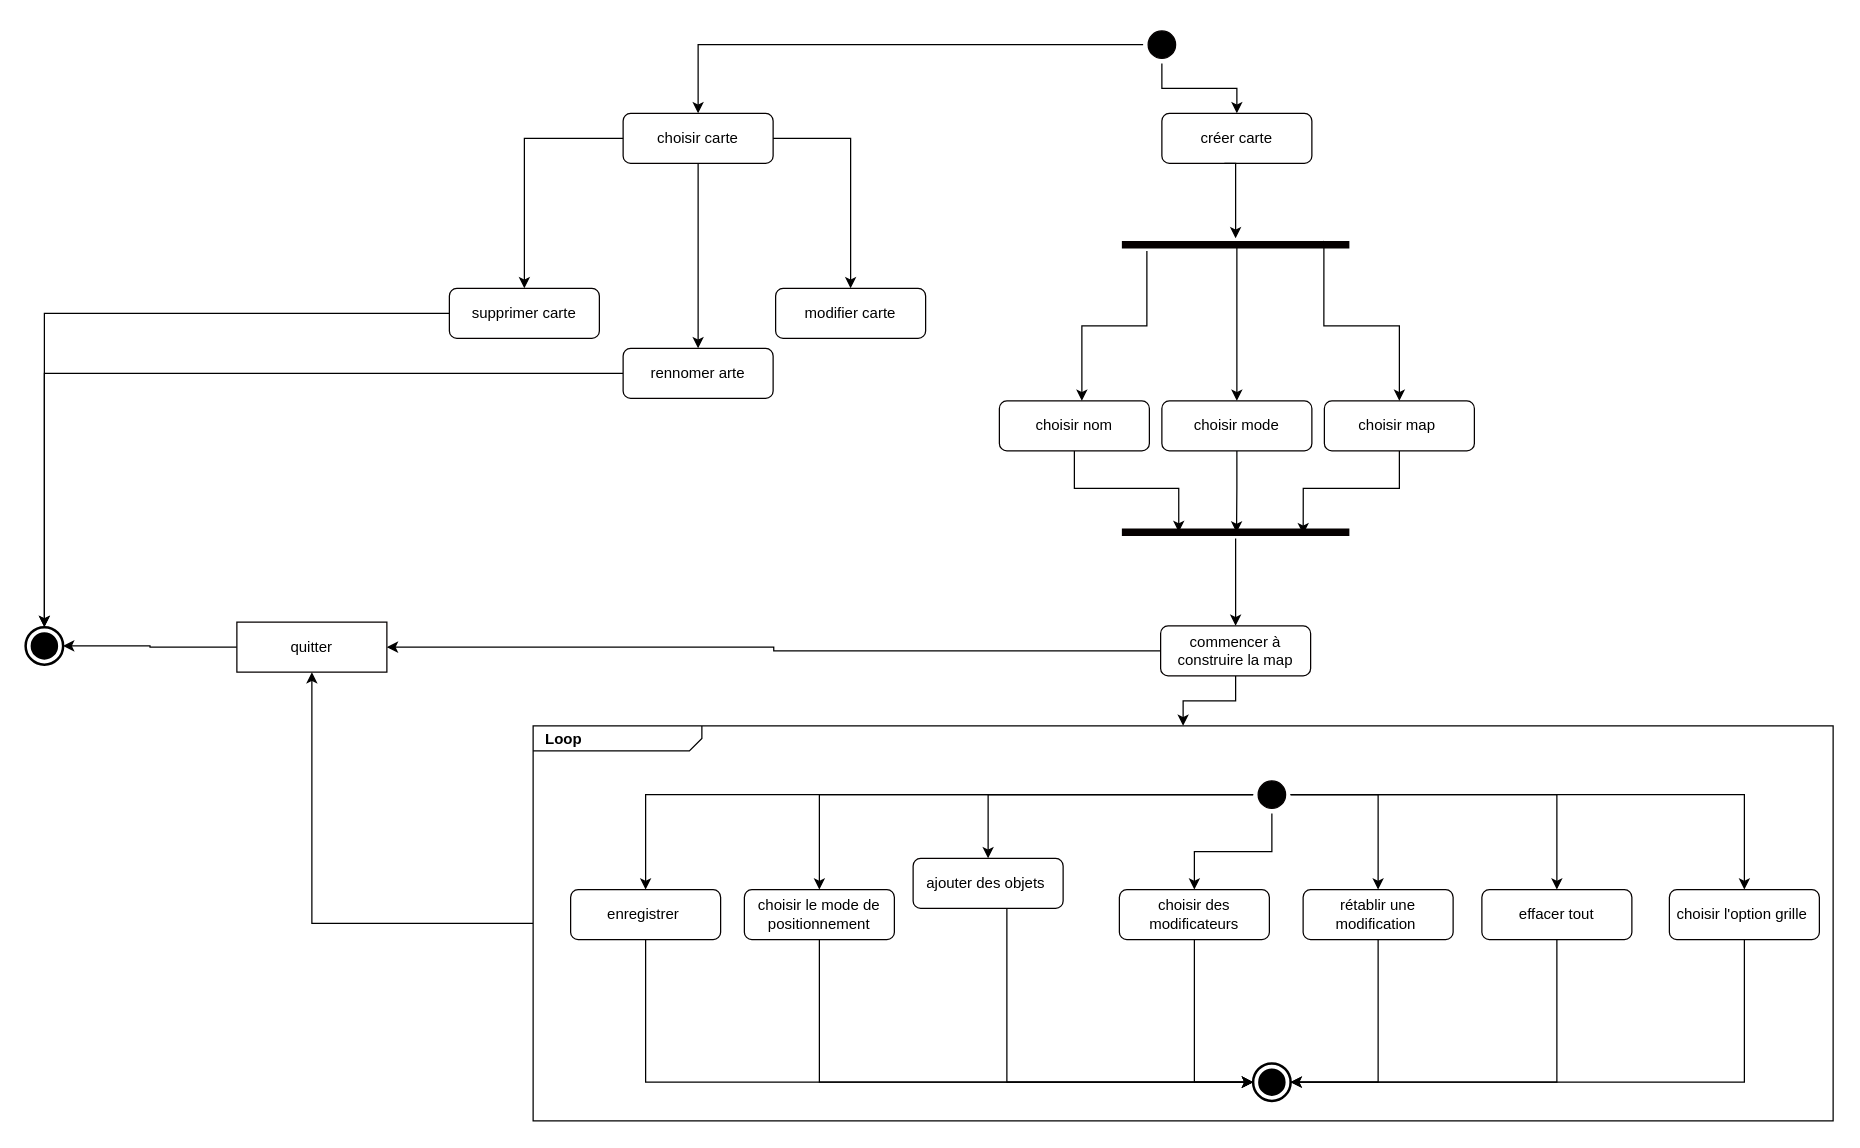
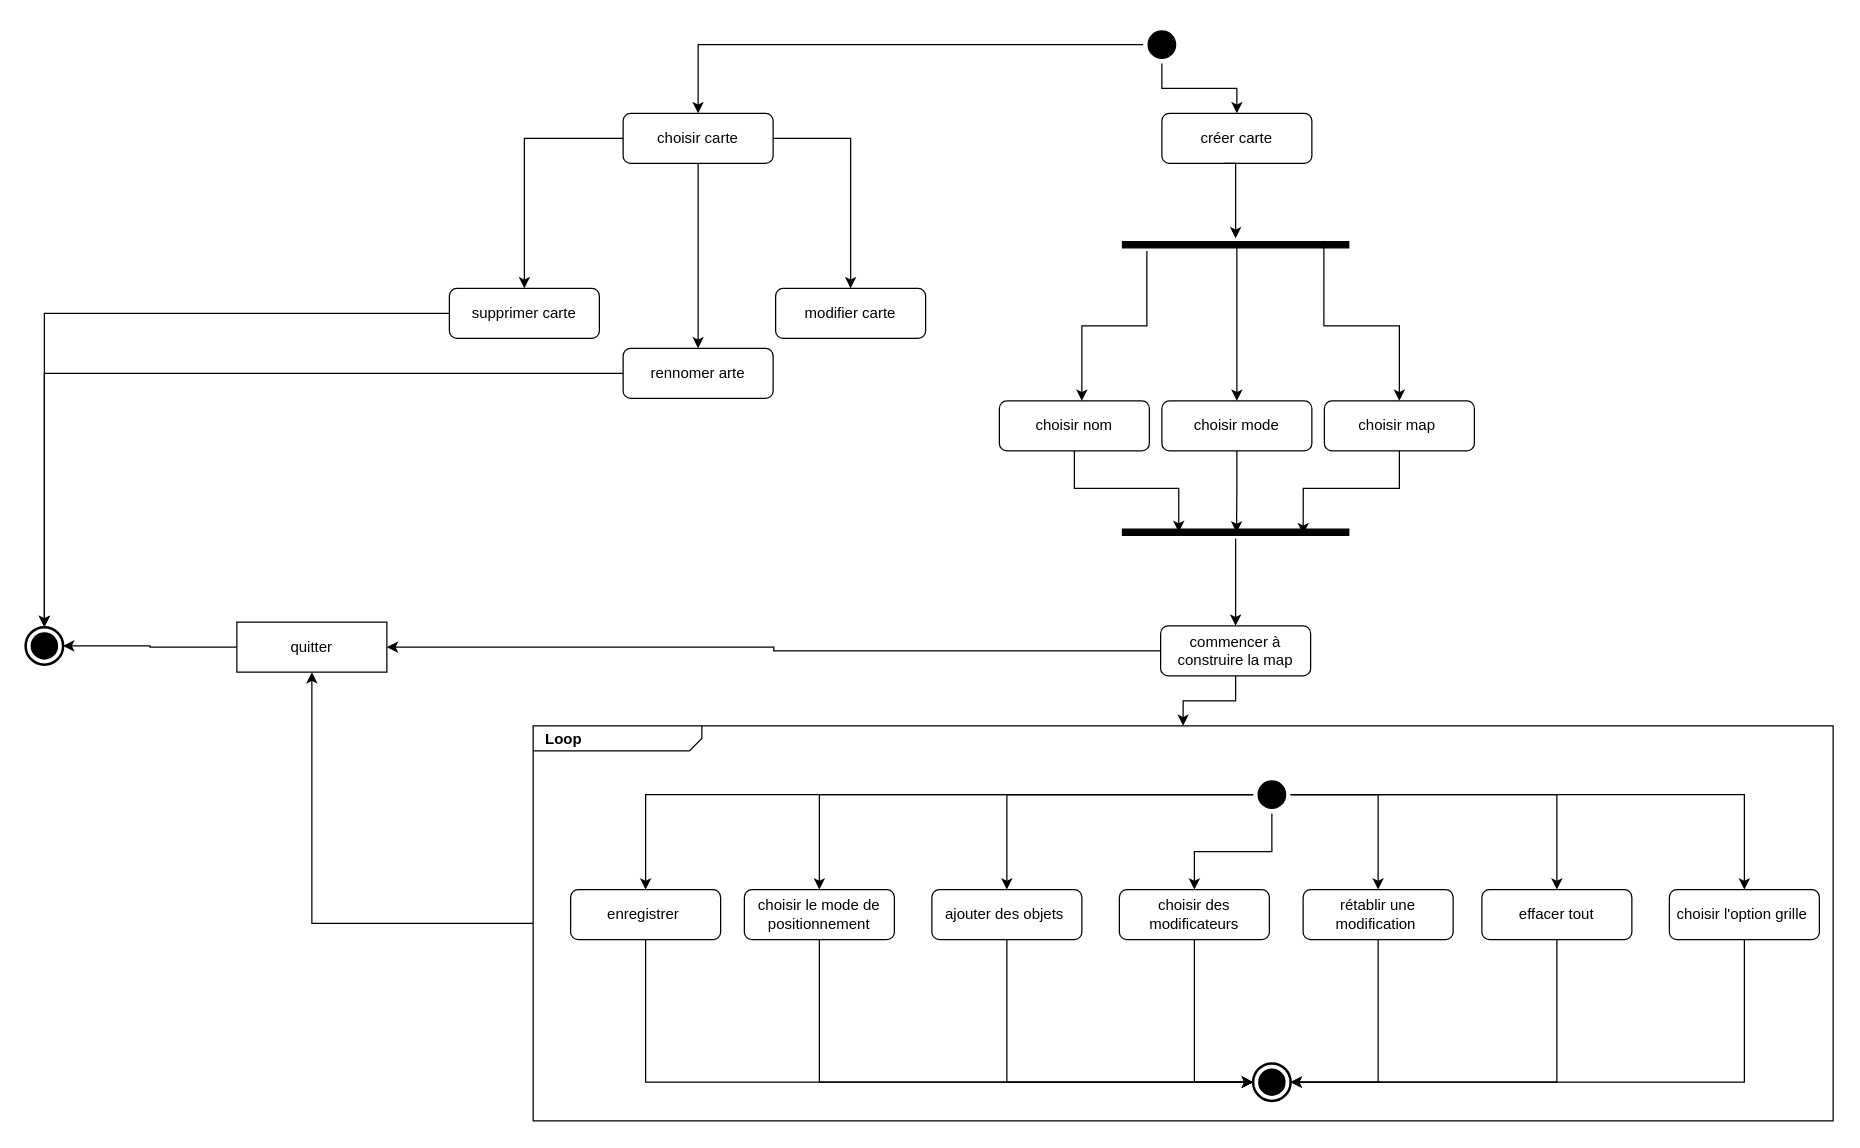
(988, 883) -> (1007, 914)
